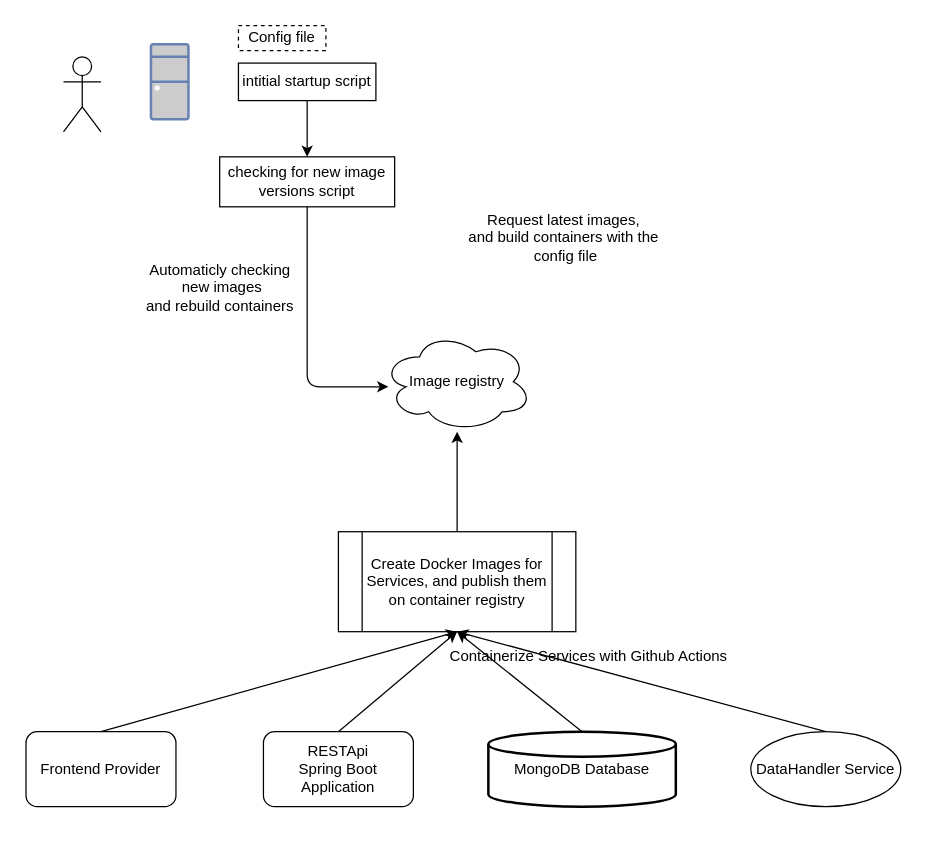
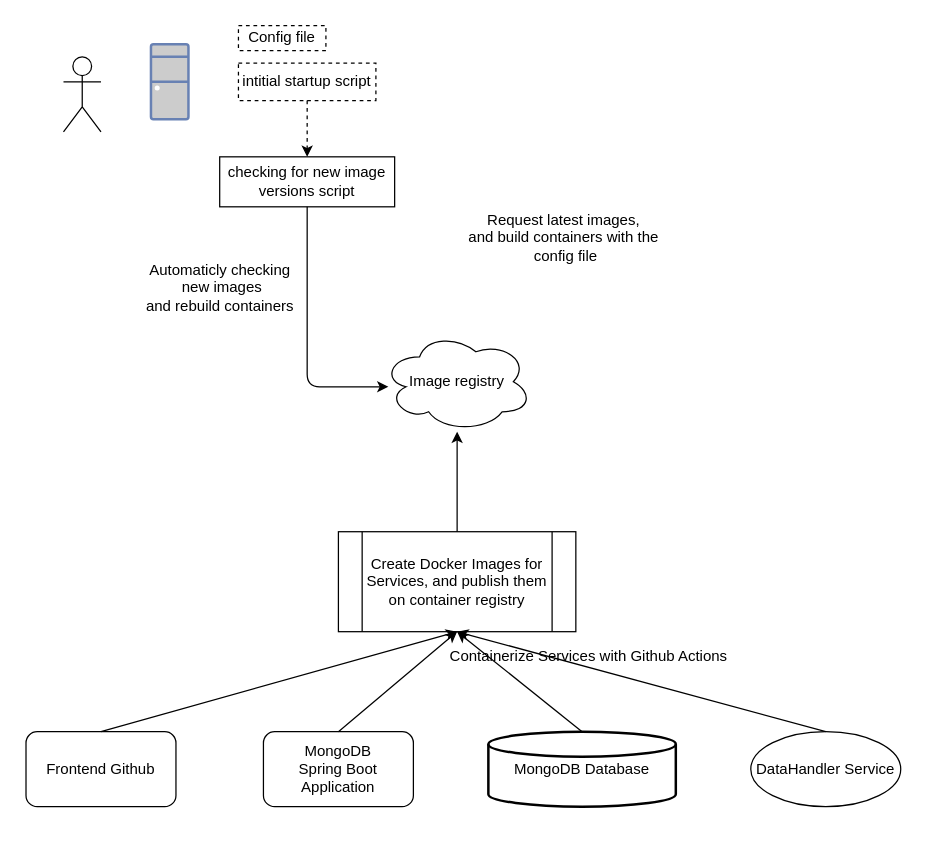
(307, 82) -> (307, 82)
(307, 123) -> (307, 123)
(101, 769) -> (101, 769)
(338, 769) -> (338, 769)
